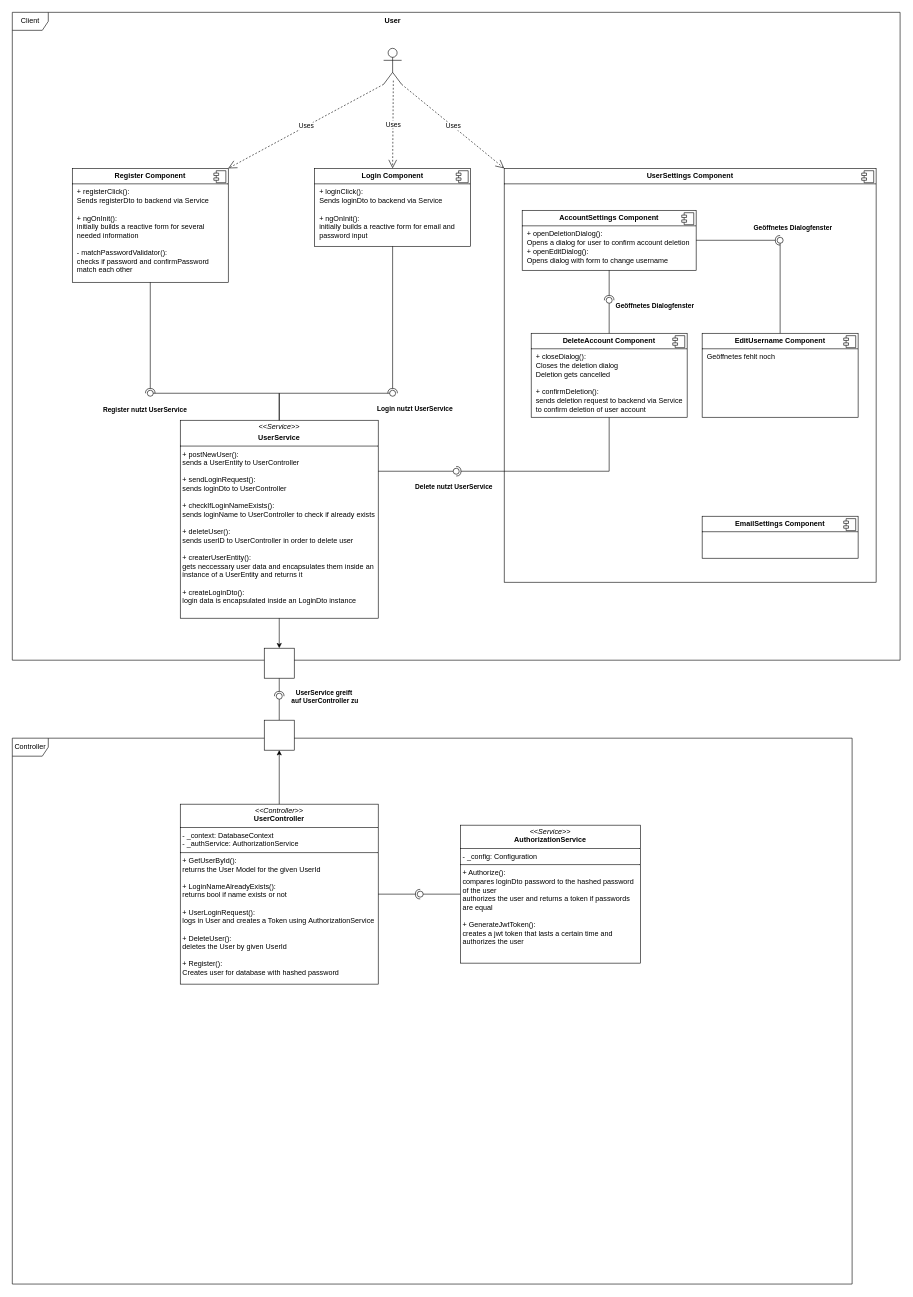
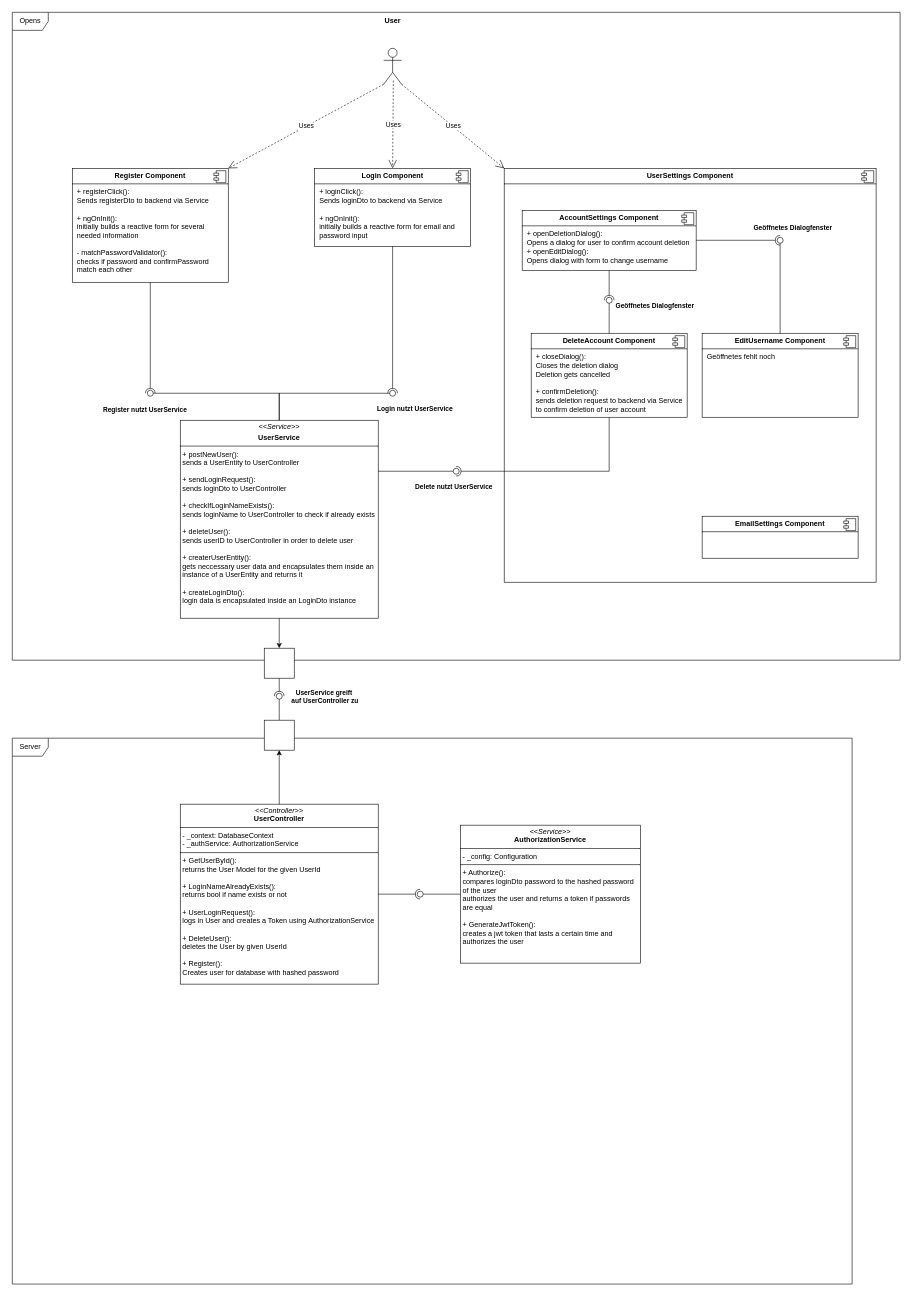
(30, 21) -> (30, 21)
(30, 747) -> (30, 747)
